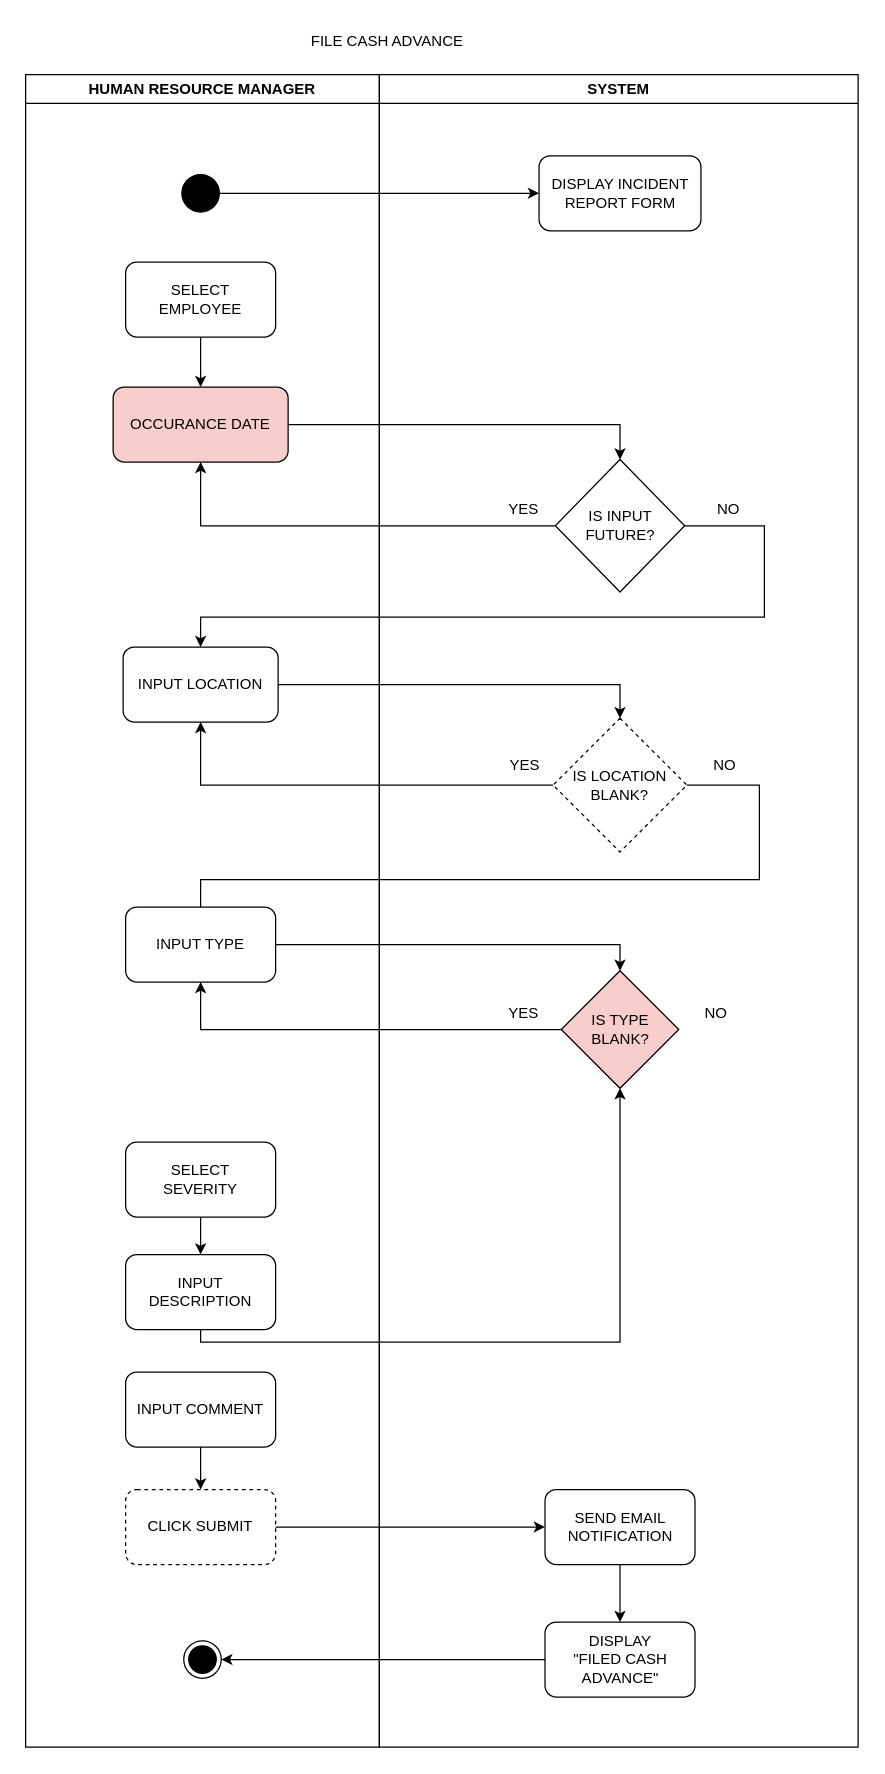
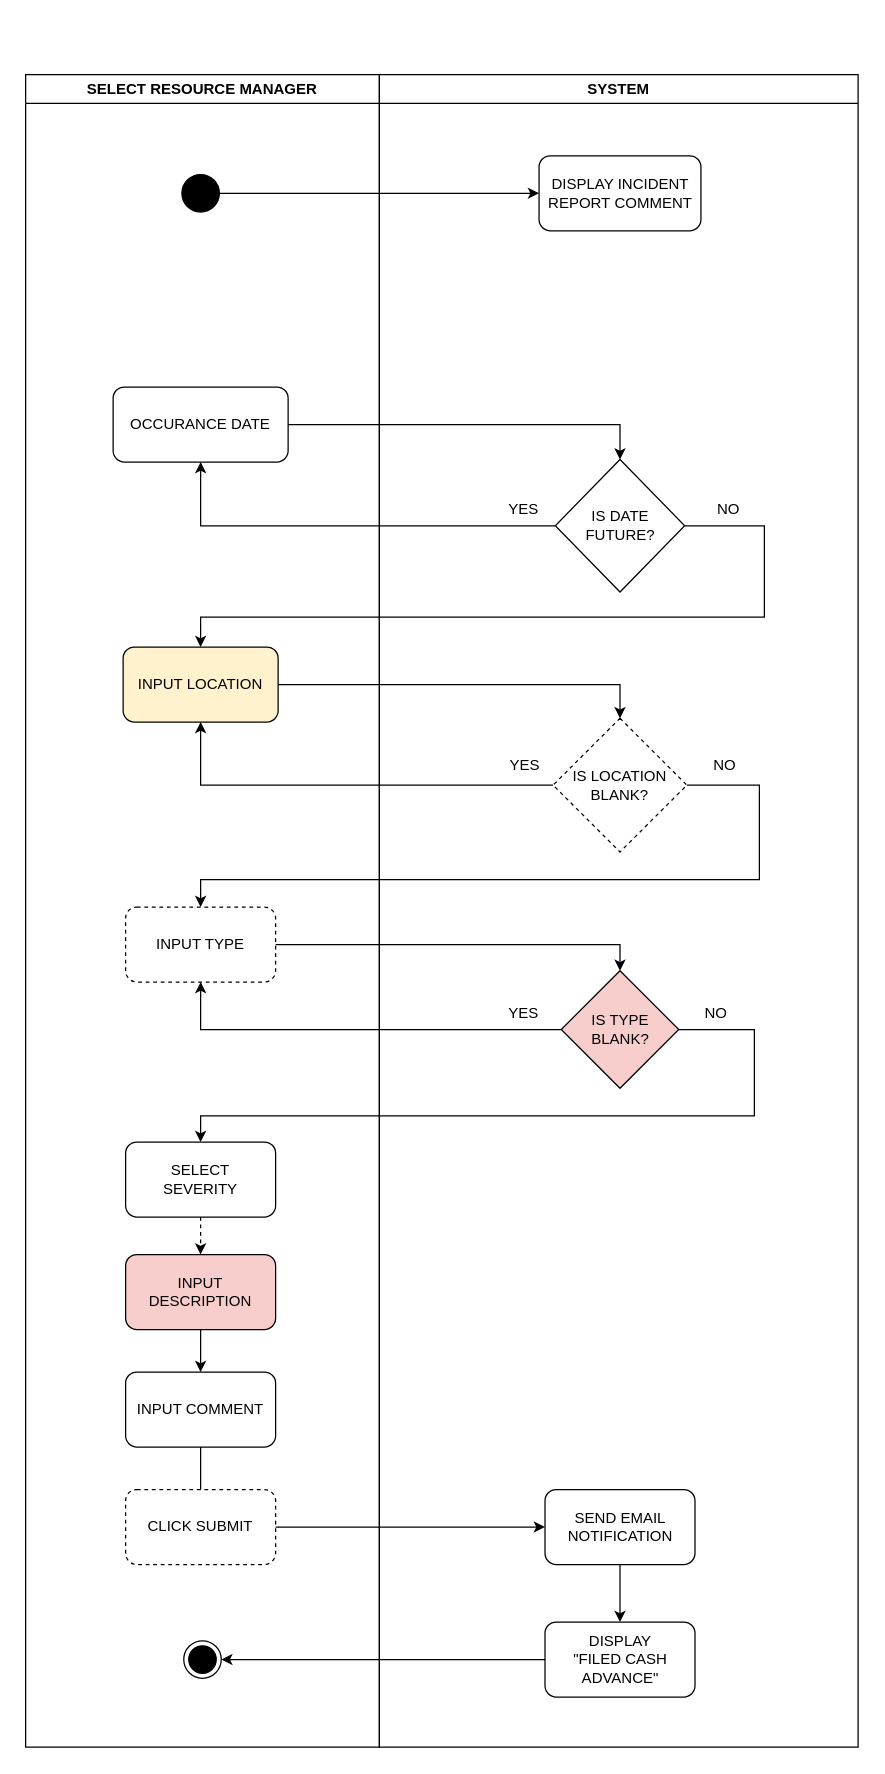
(387, 42) -> none
(203, 89) -> (203, 89)
(621, 193) -> (621, 193)
(201, 299) -> none
(201, 358) -> none
(201, 424) -> (201, 424)
(621, 526) -> (621, 526)
(201, 684) -> (201, 684)
(201, 901) -> (201, 897)
(201, 944) -> (201, 944)
none -> (549, 1116)
(201, 1232) -> (201, 1232)
(201, 1292) -> (201, 1292)
(531, 1342) -> (201, 1351)
(201, 1479) -> (201, 1482)
